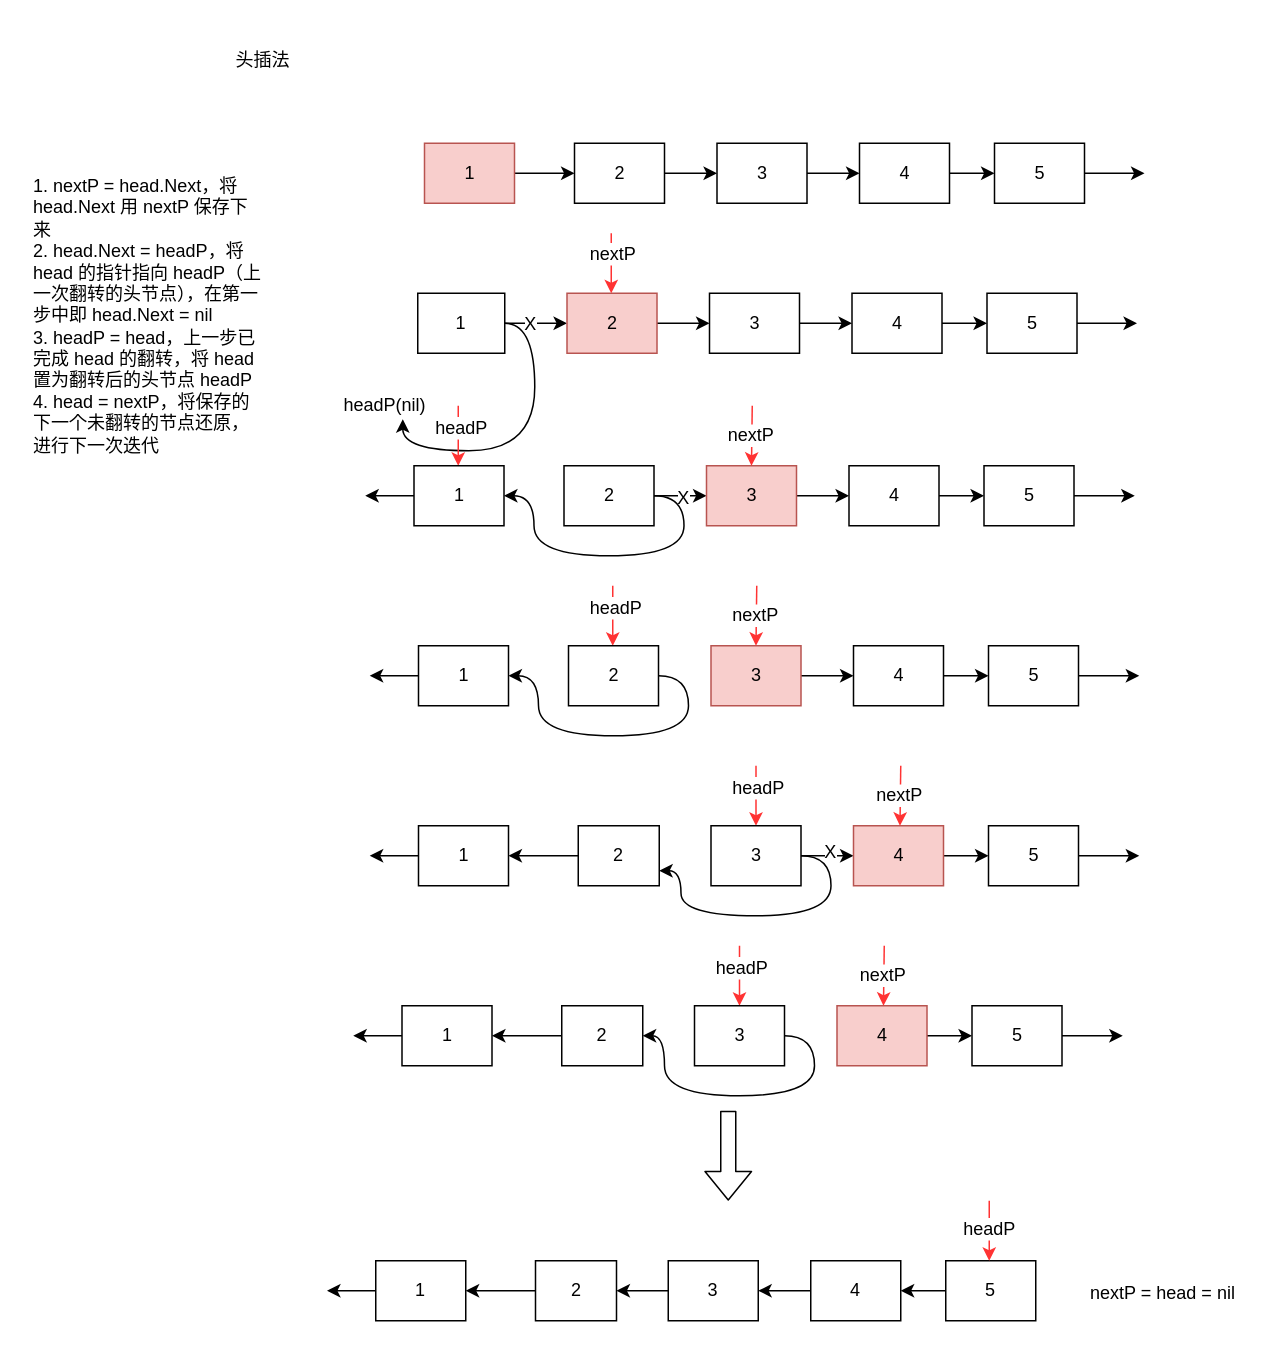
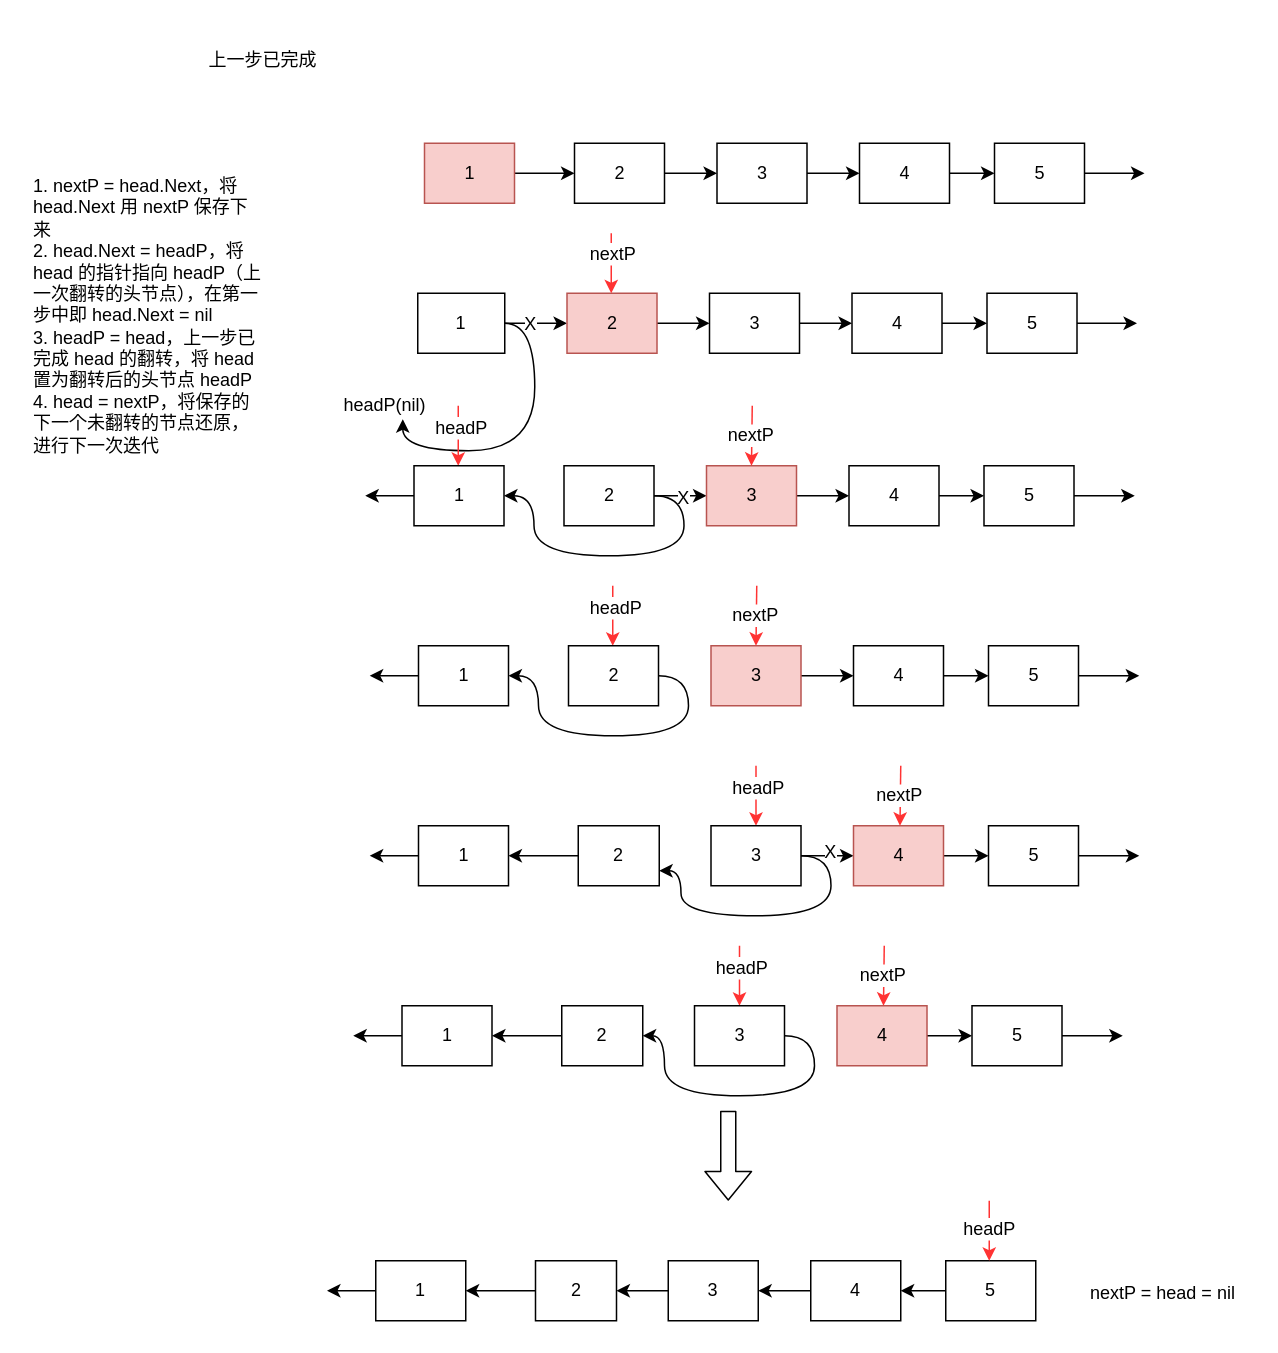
(263, 61) -> (263, 61)
